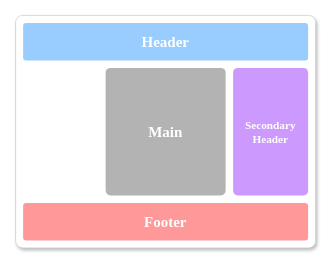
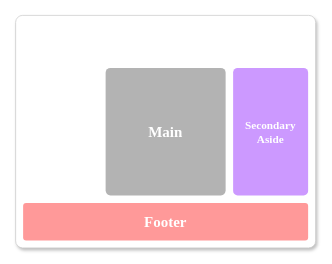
(165, 42) -> none
(270, 132) -> (270, 132)
